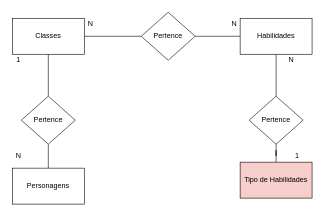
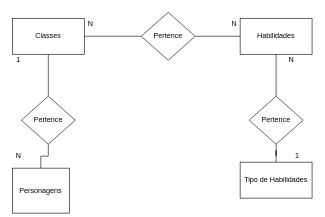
(276, 180) -> (276, 180)
(48, 186) -> (41, 191)
